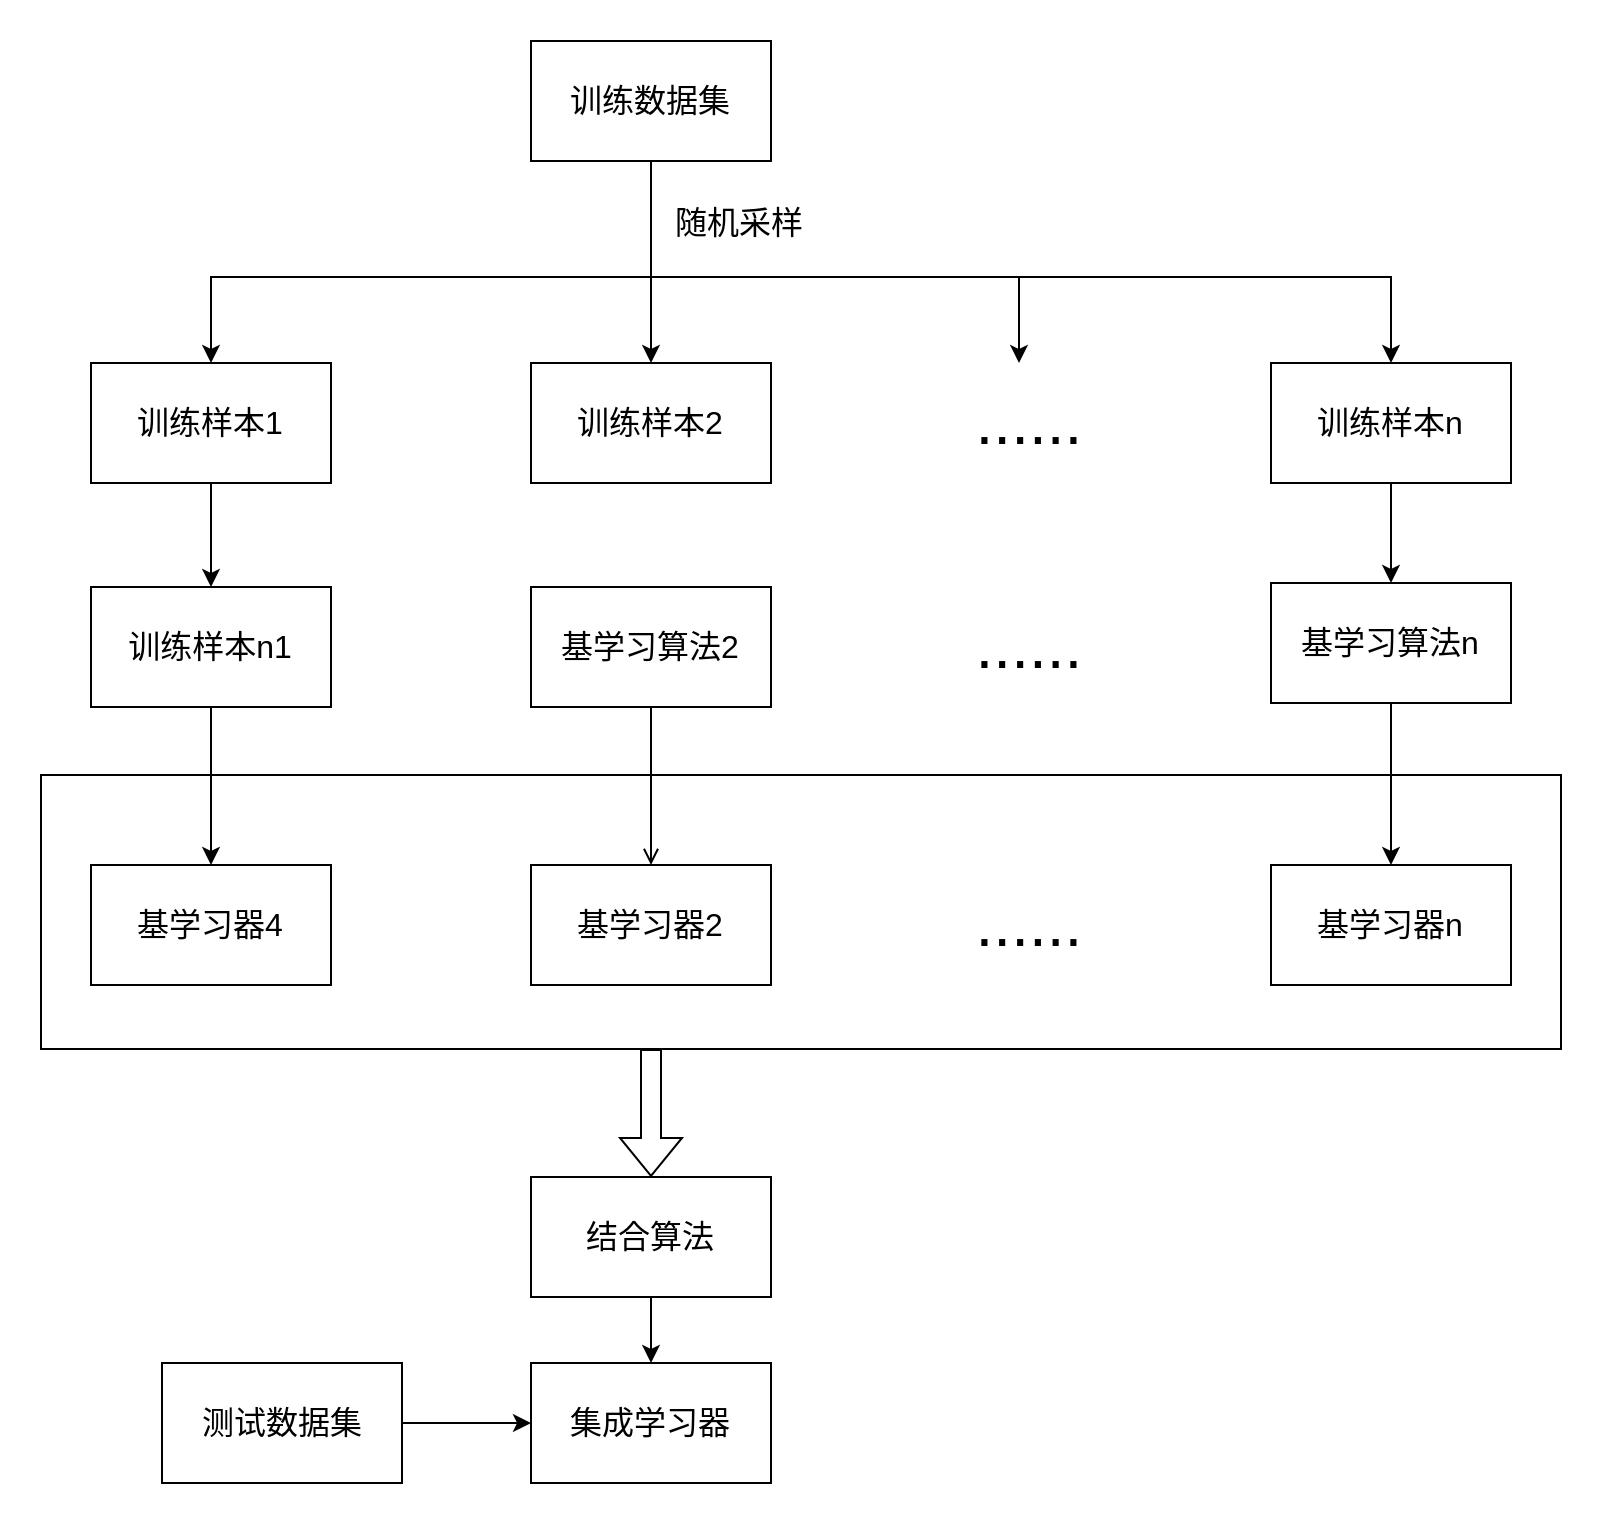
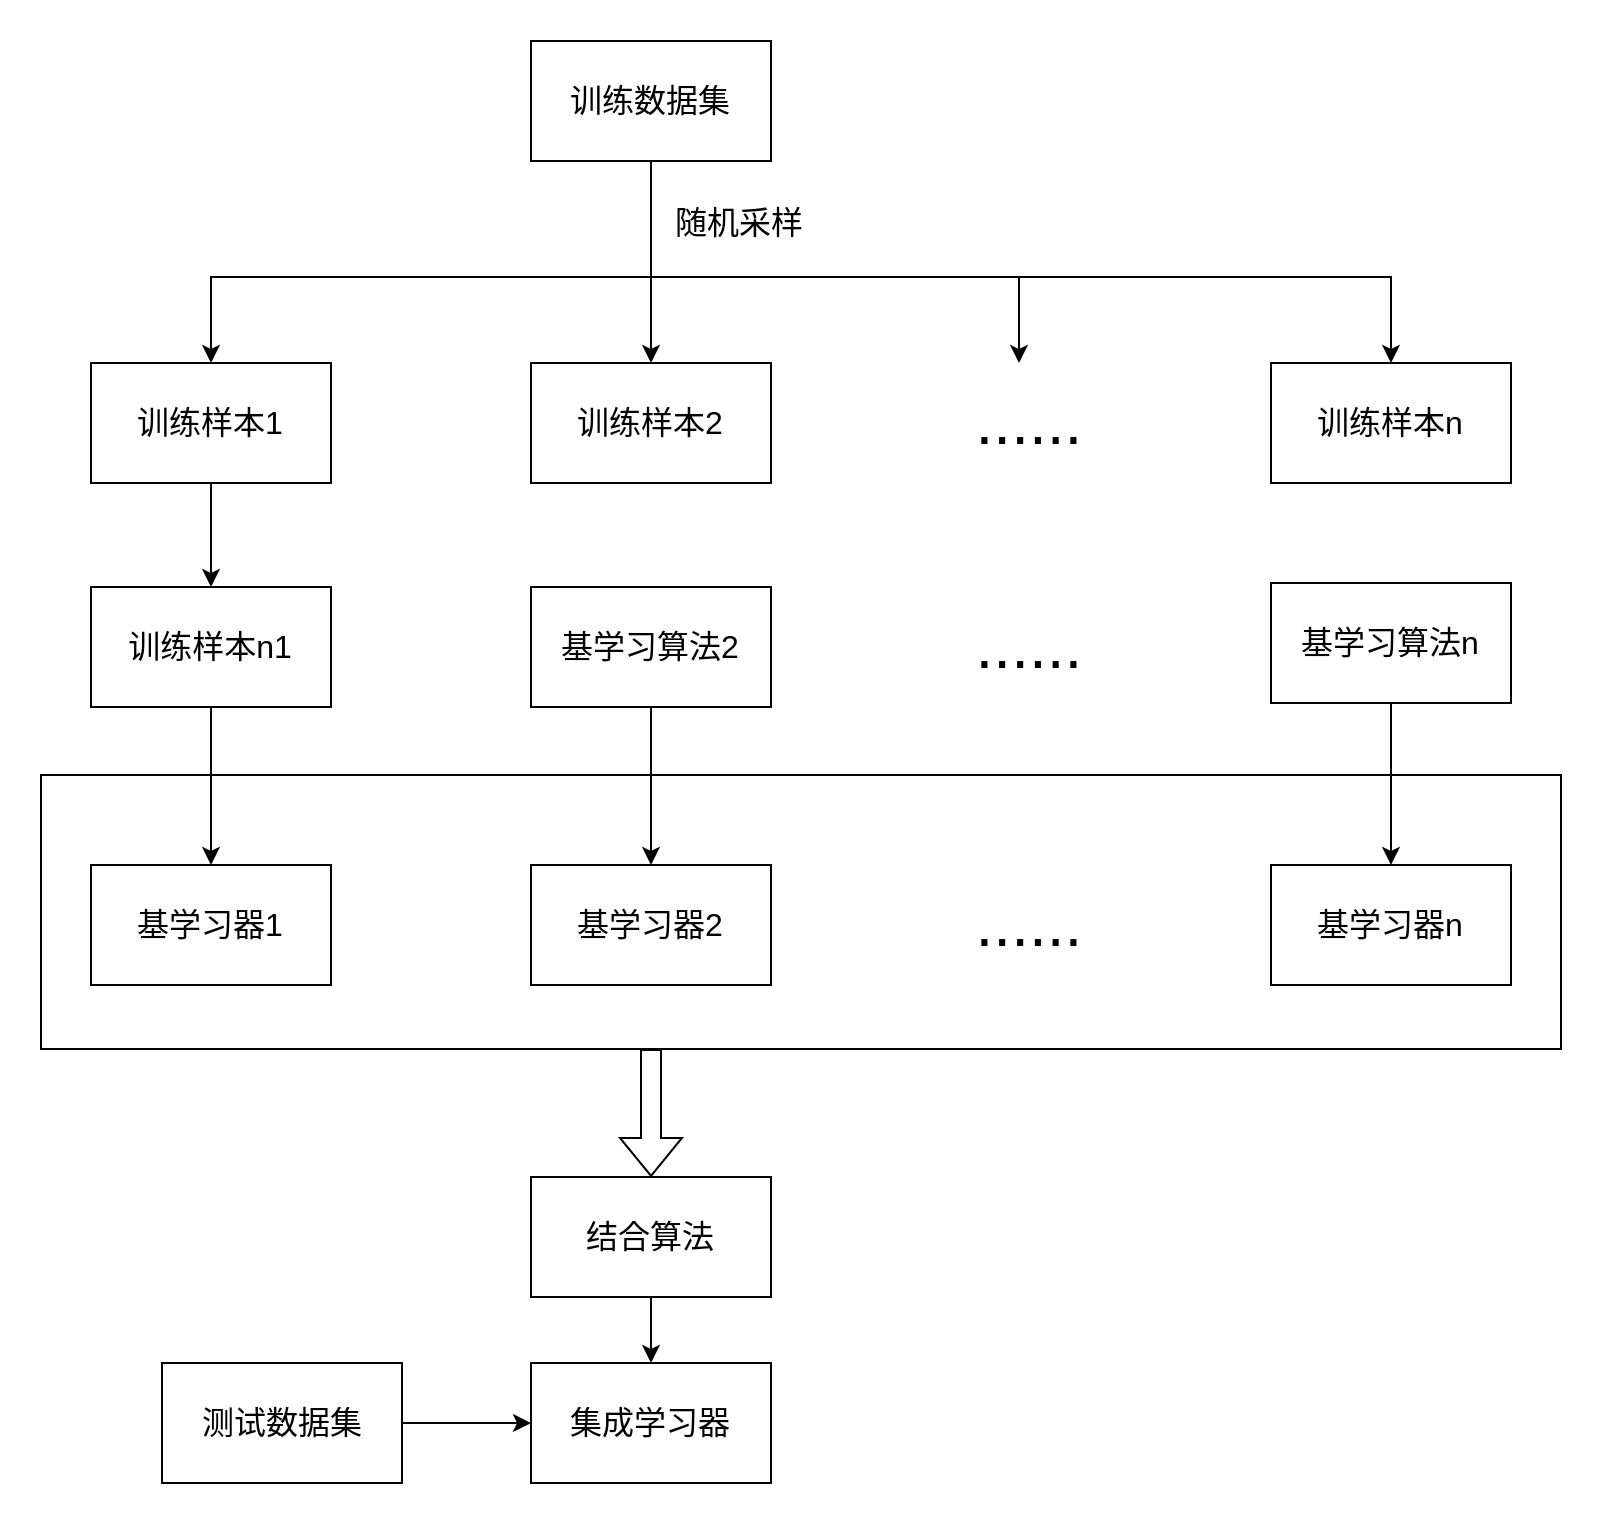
(1391, 526) -> none
(651, 852) -> (651, 850)
(211, 925) -> (211, 925)
